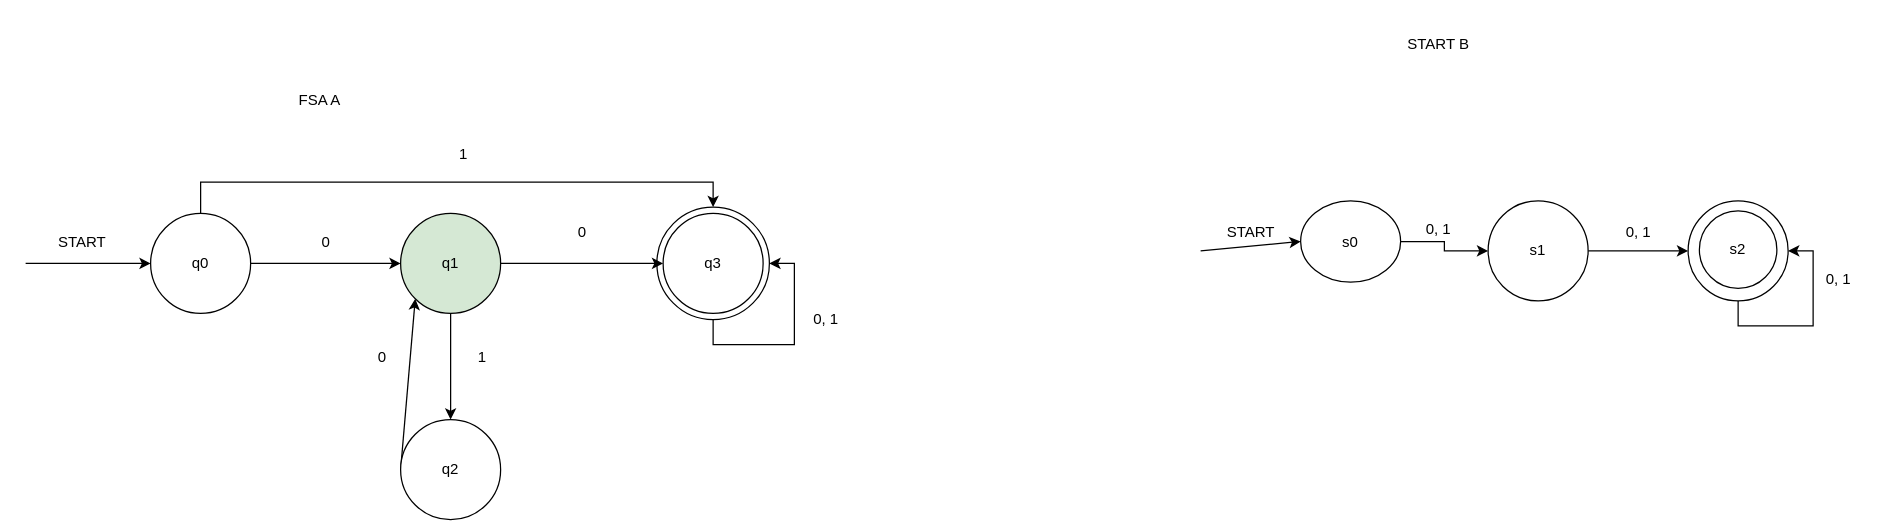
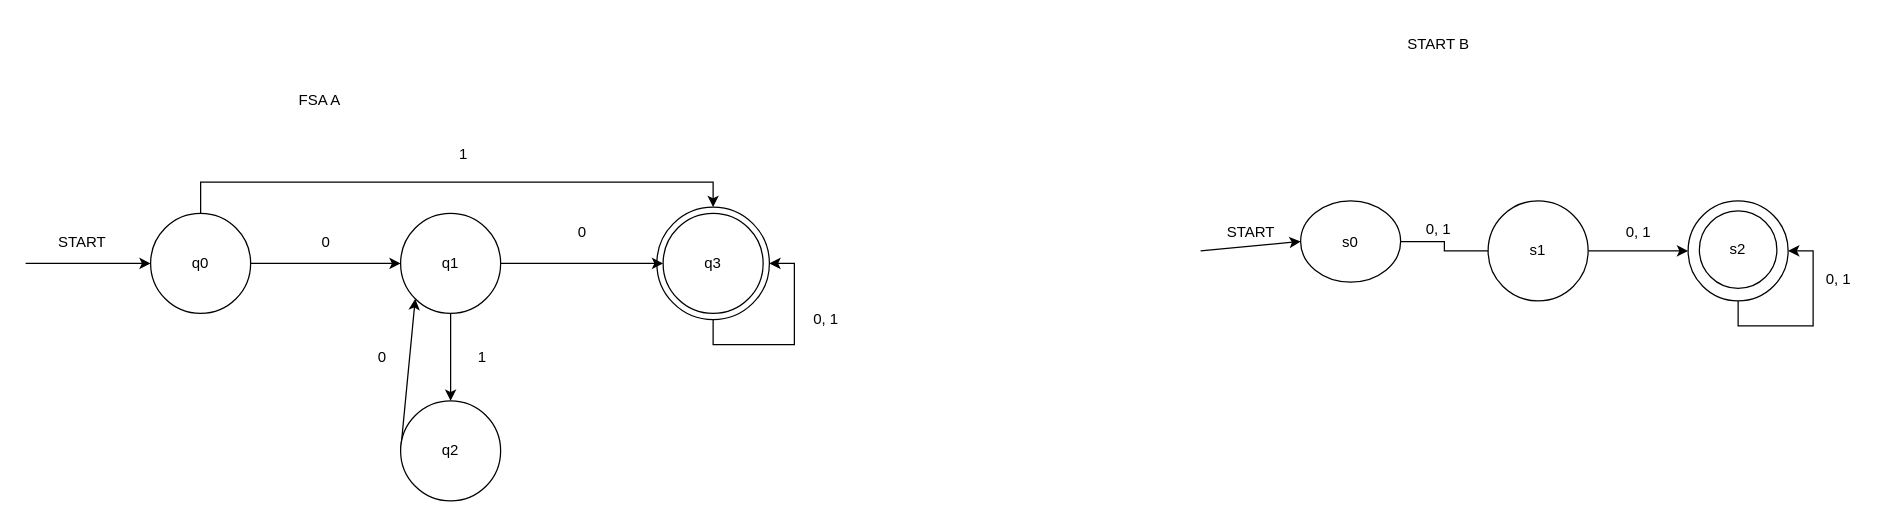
(1478, 251) -> (1481, 251)
(451, 263) -> (451, 263)
(451, 469) -> (451, 451)
